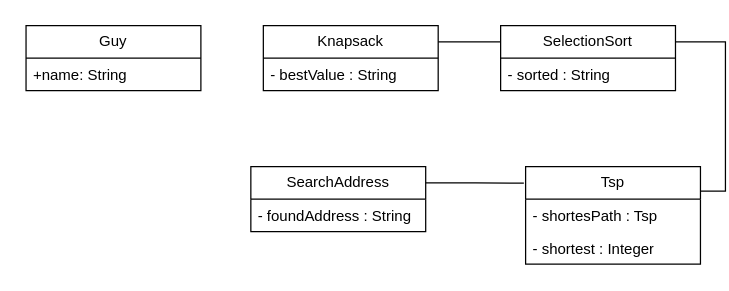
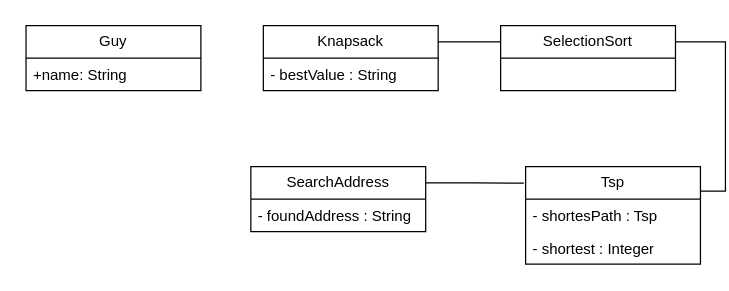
(588, 74) -> none
